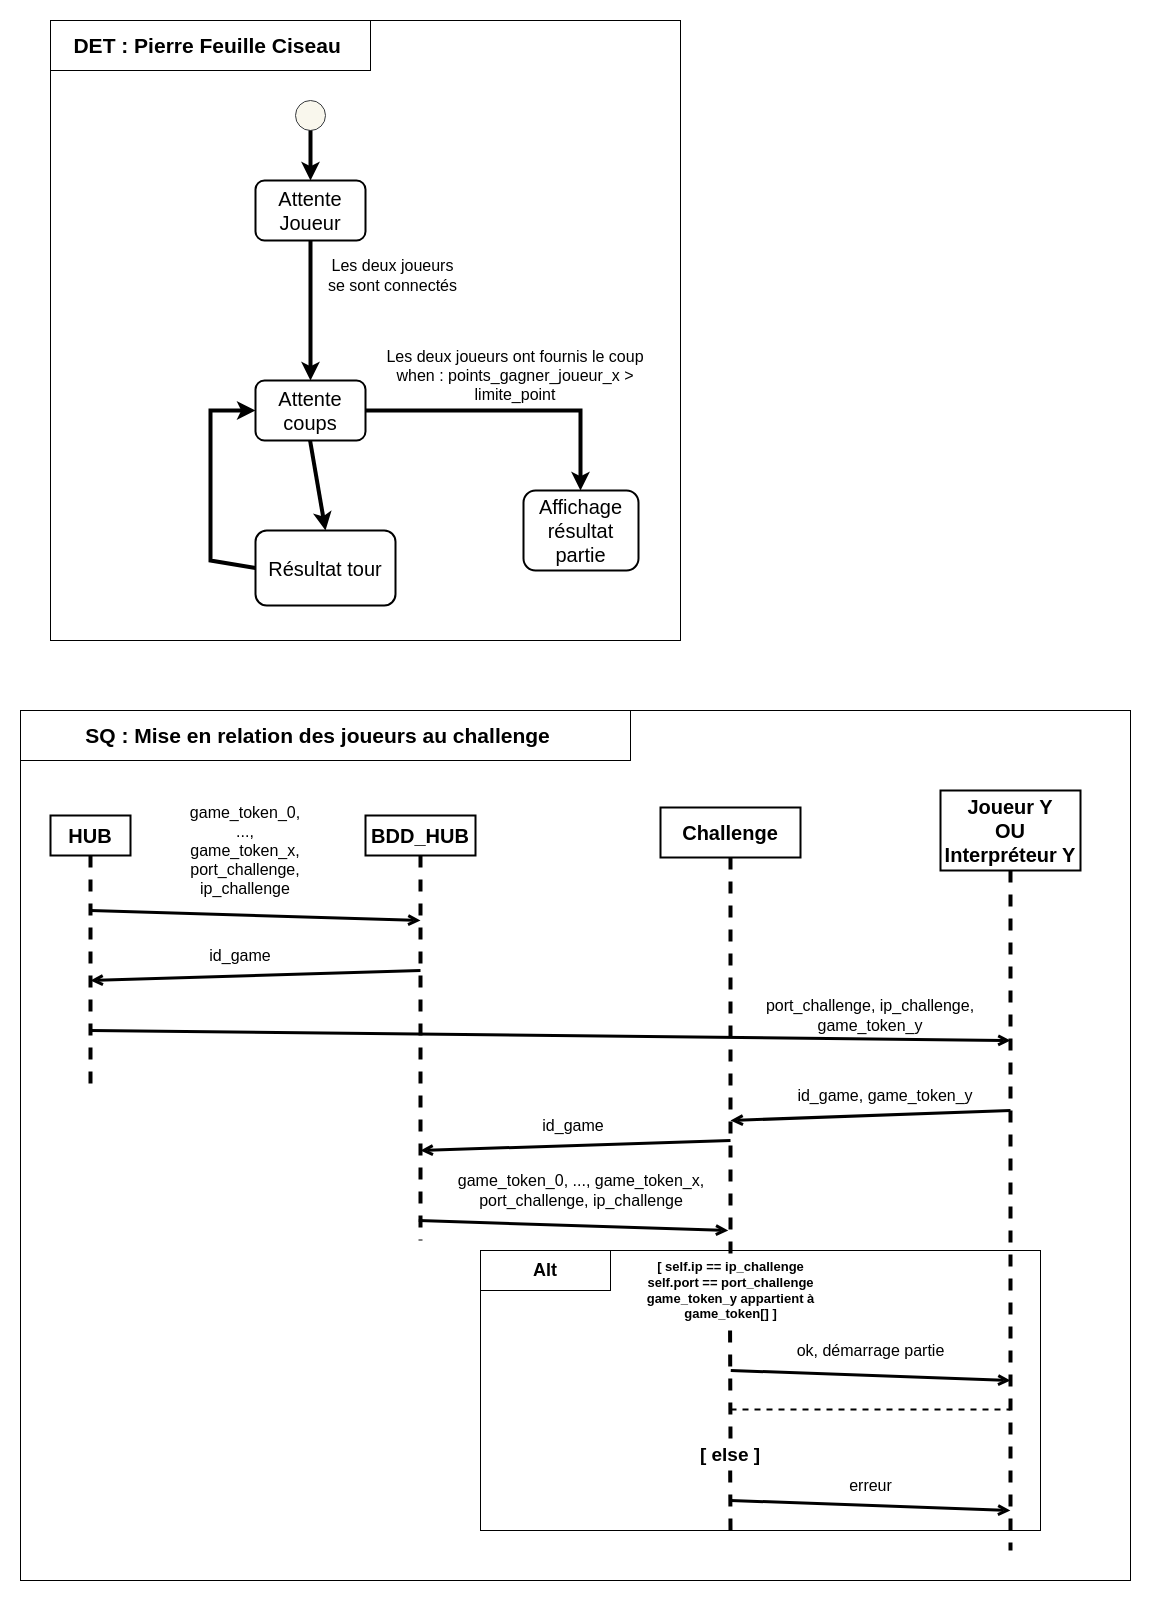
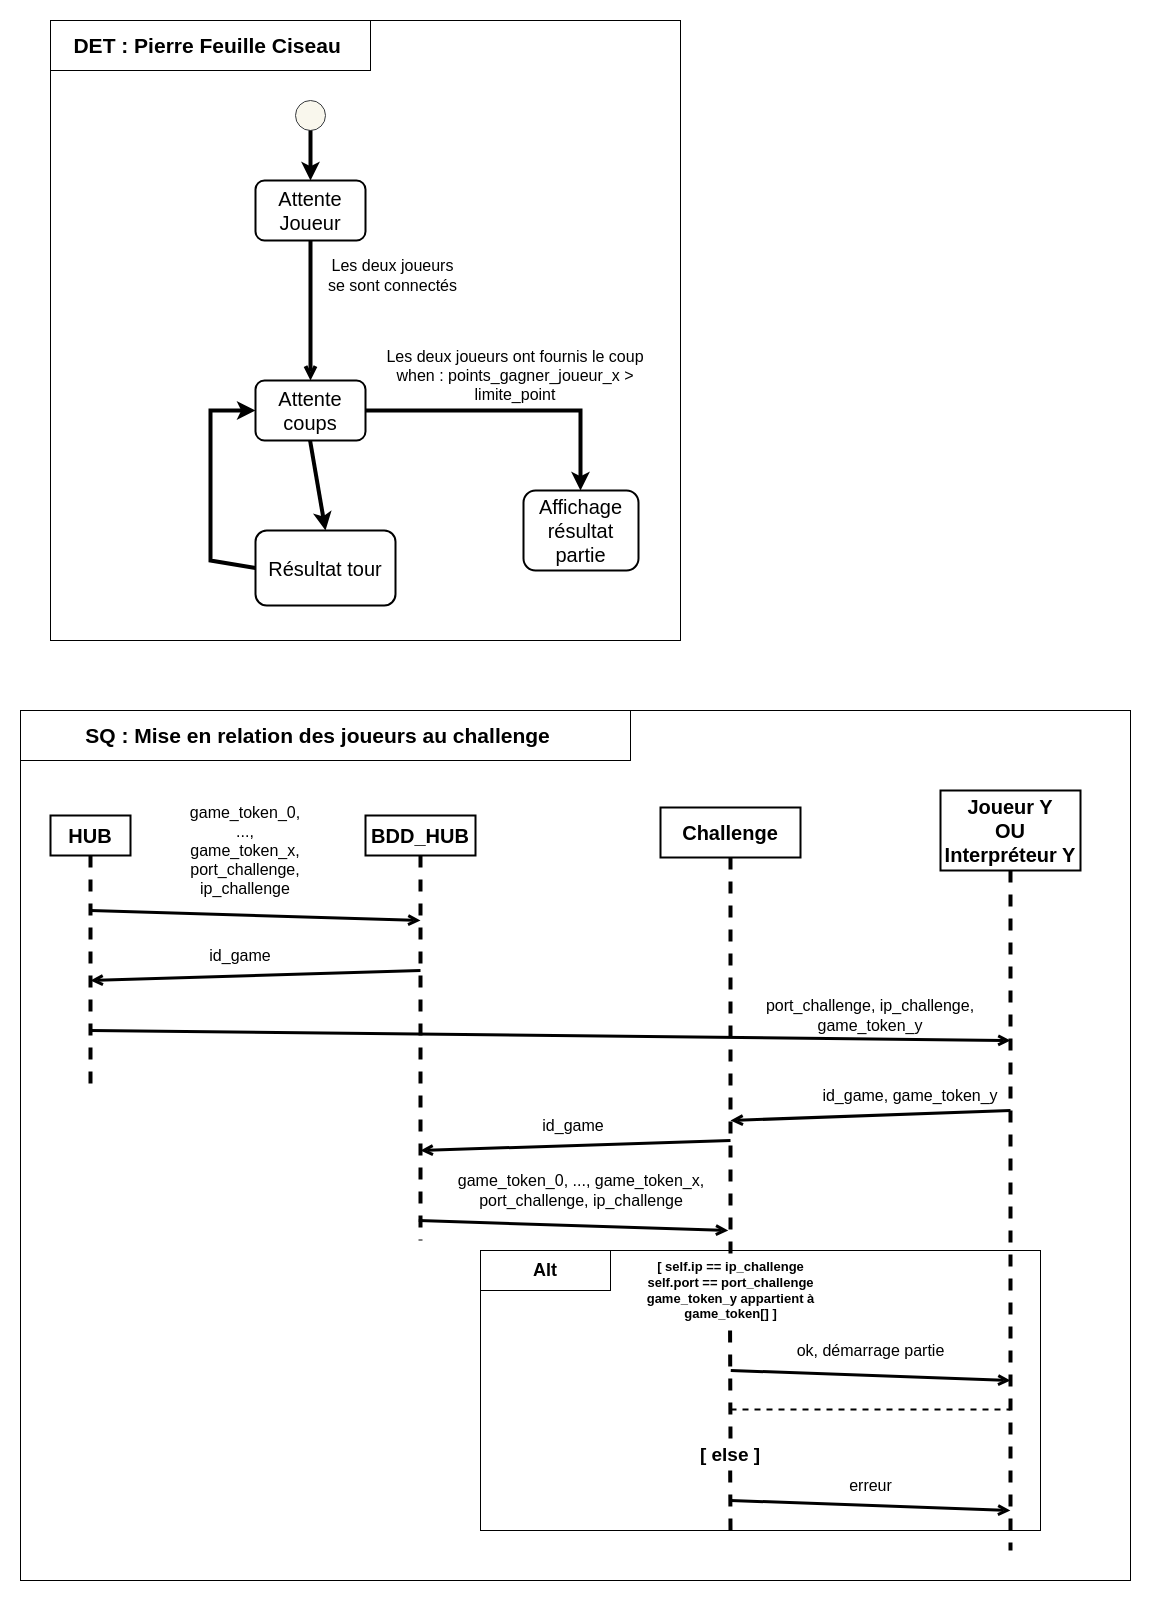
(311, 366) -> (311, 366)
(886, 1096) -> (911, 1096)
